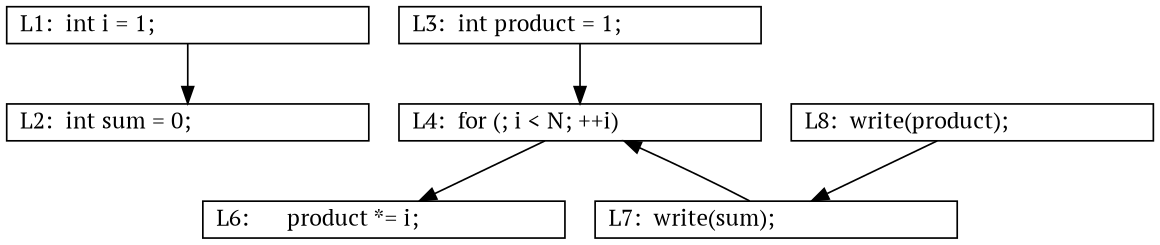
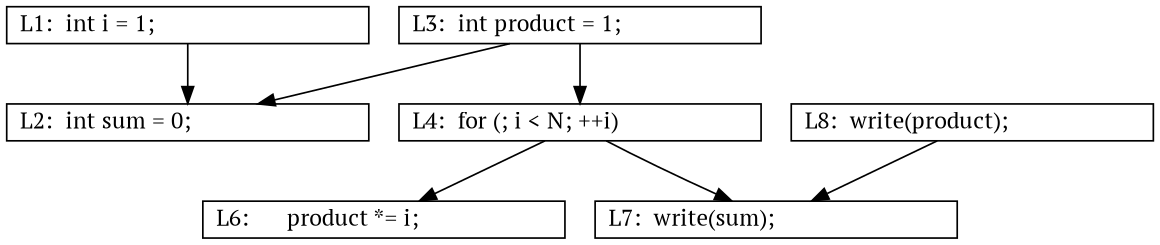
none -> (392, 72)
(695, 174) -> (661, 168)
